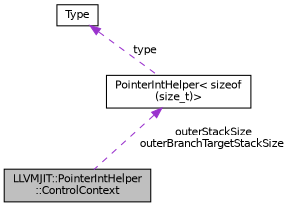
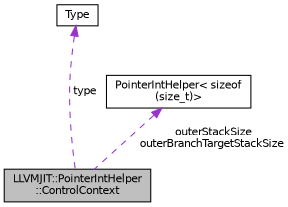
(129, 54) -> (70, 103)
